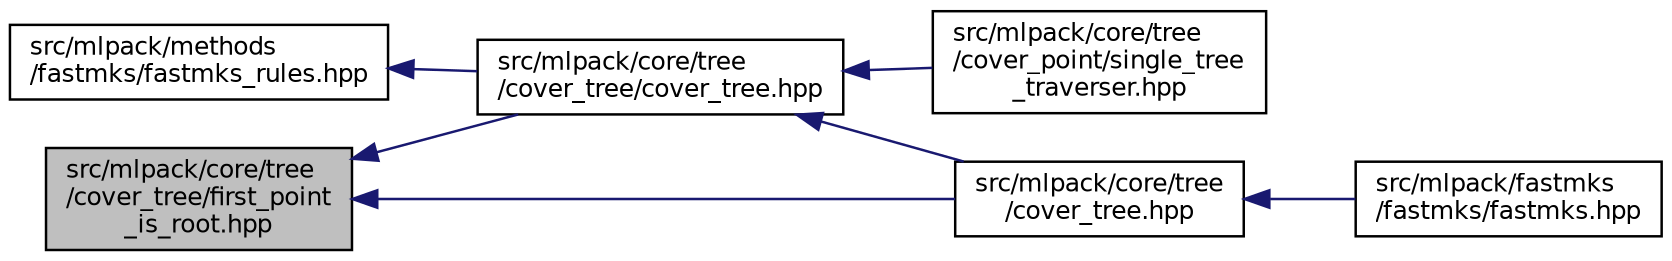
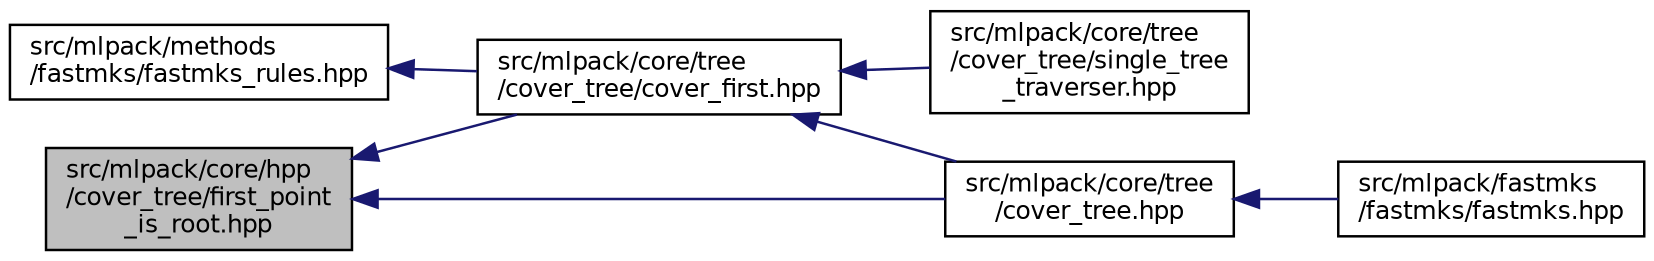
(1099, 62) -> (1090, 62)
(660, 77) -> (659, 77)
(199, 199) -> (199, 199)
